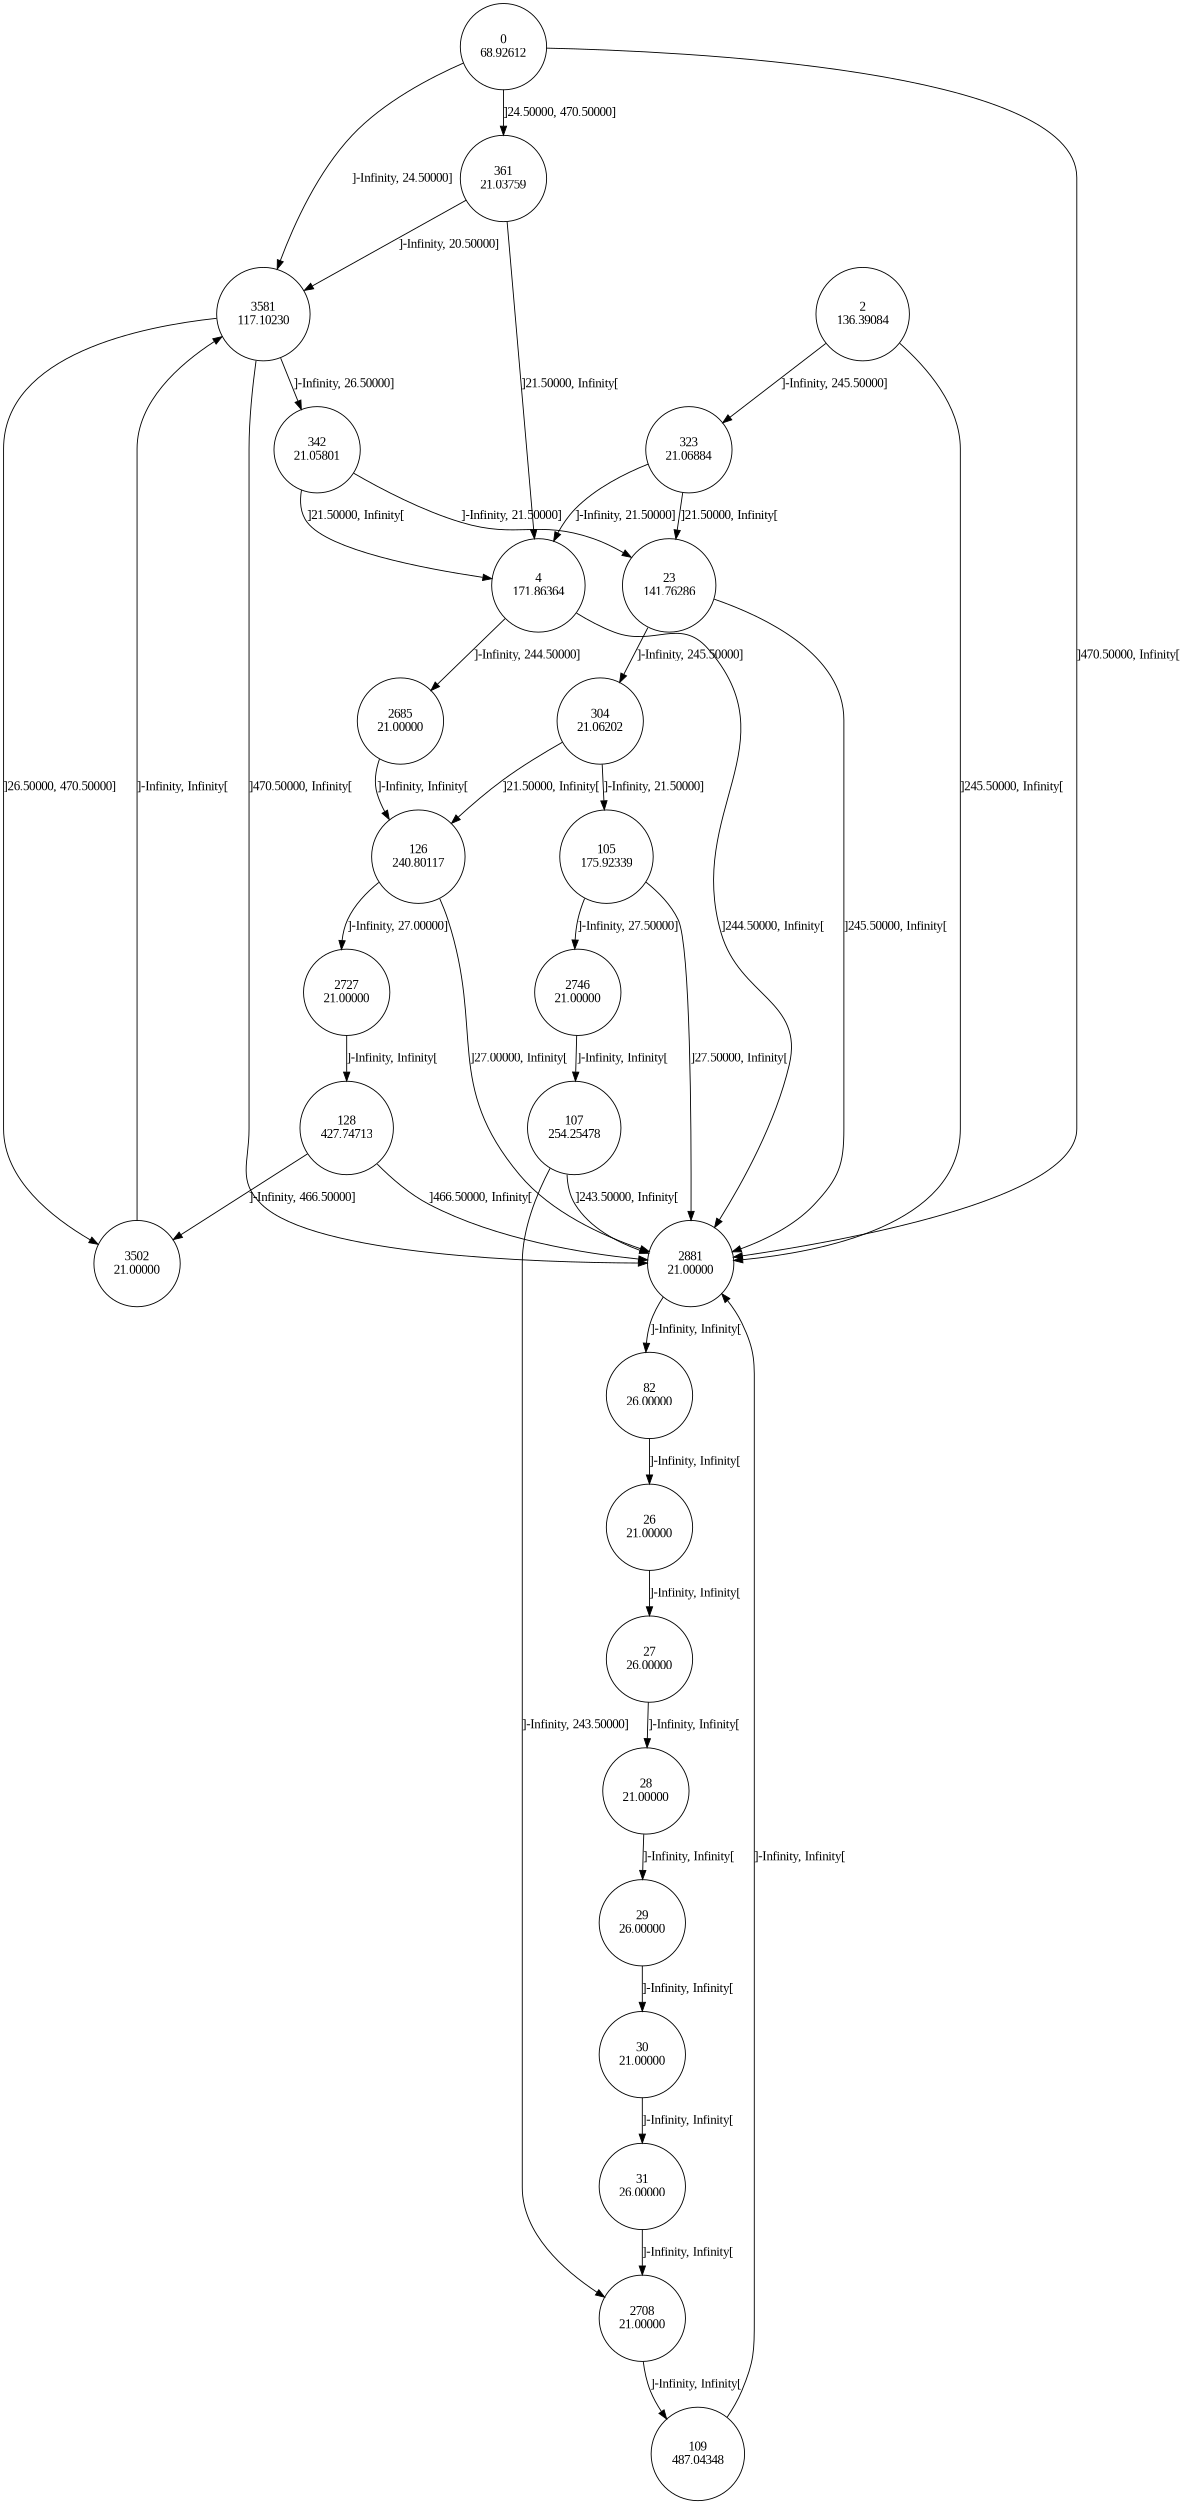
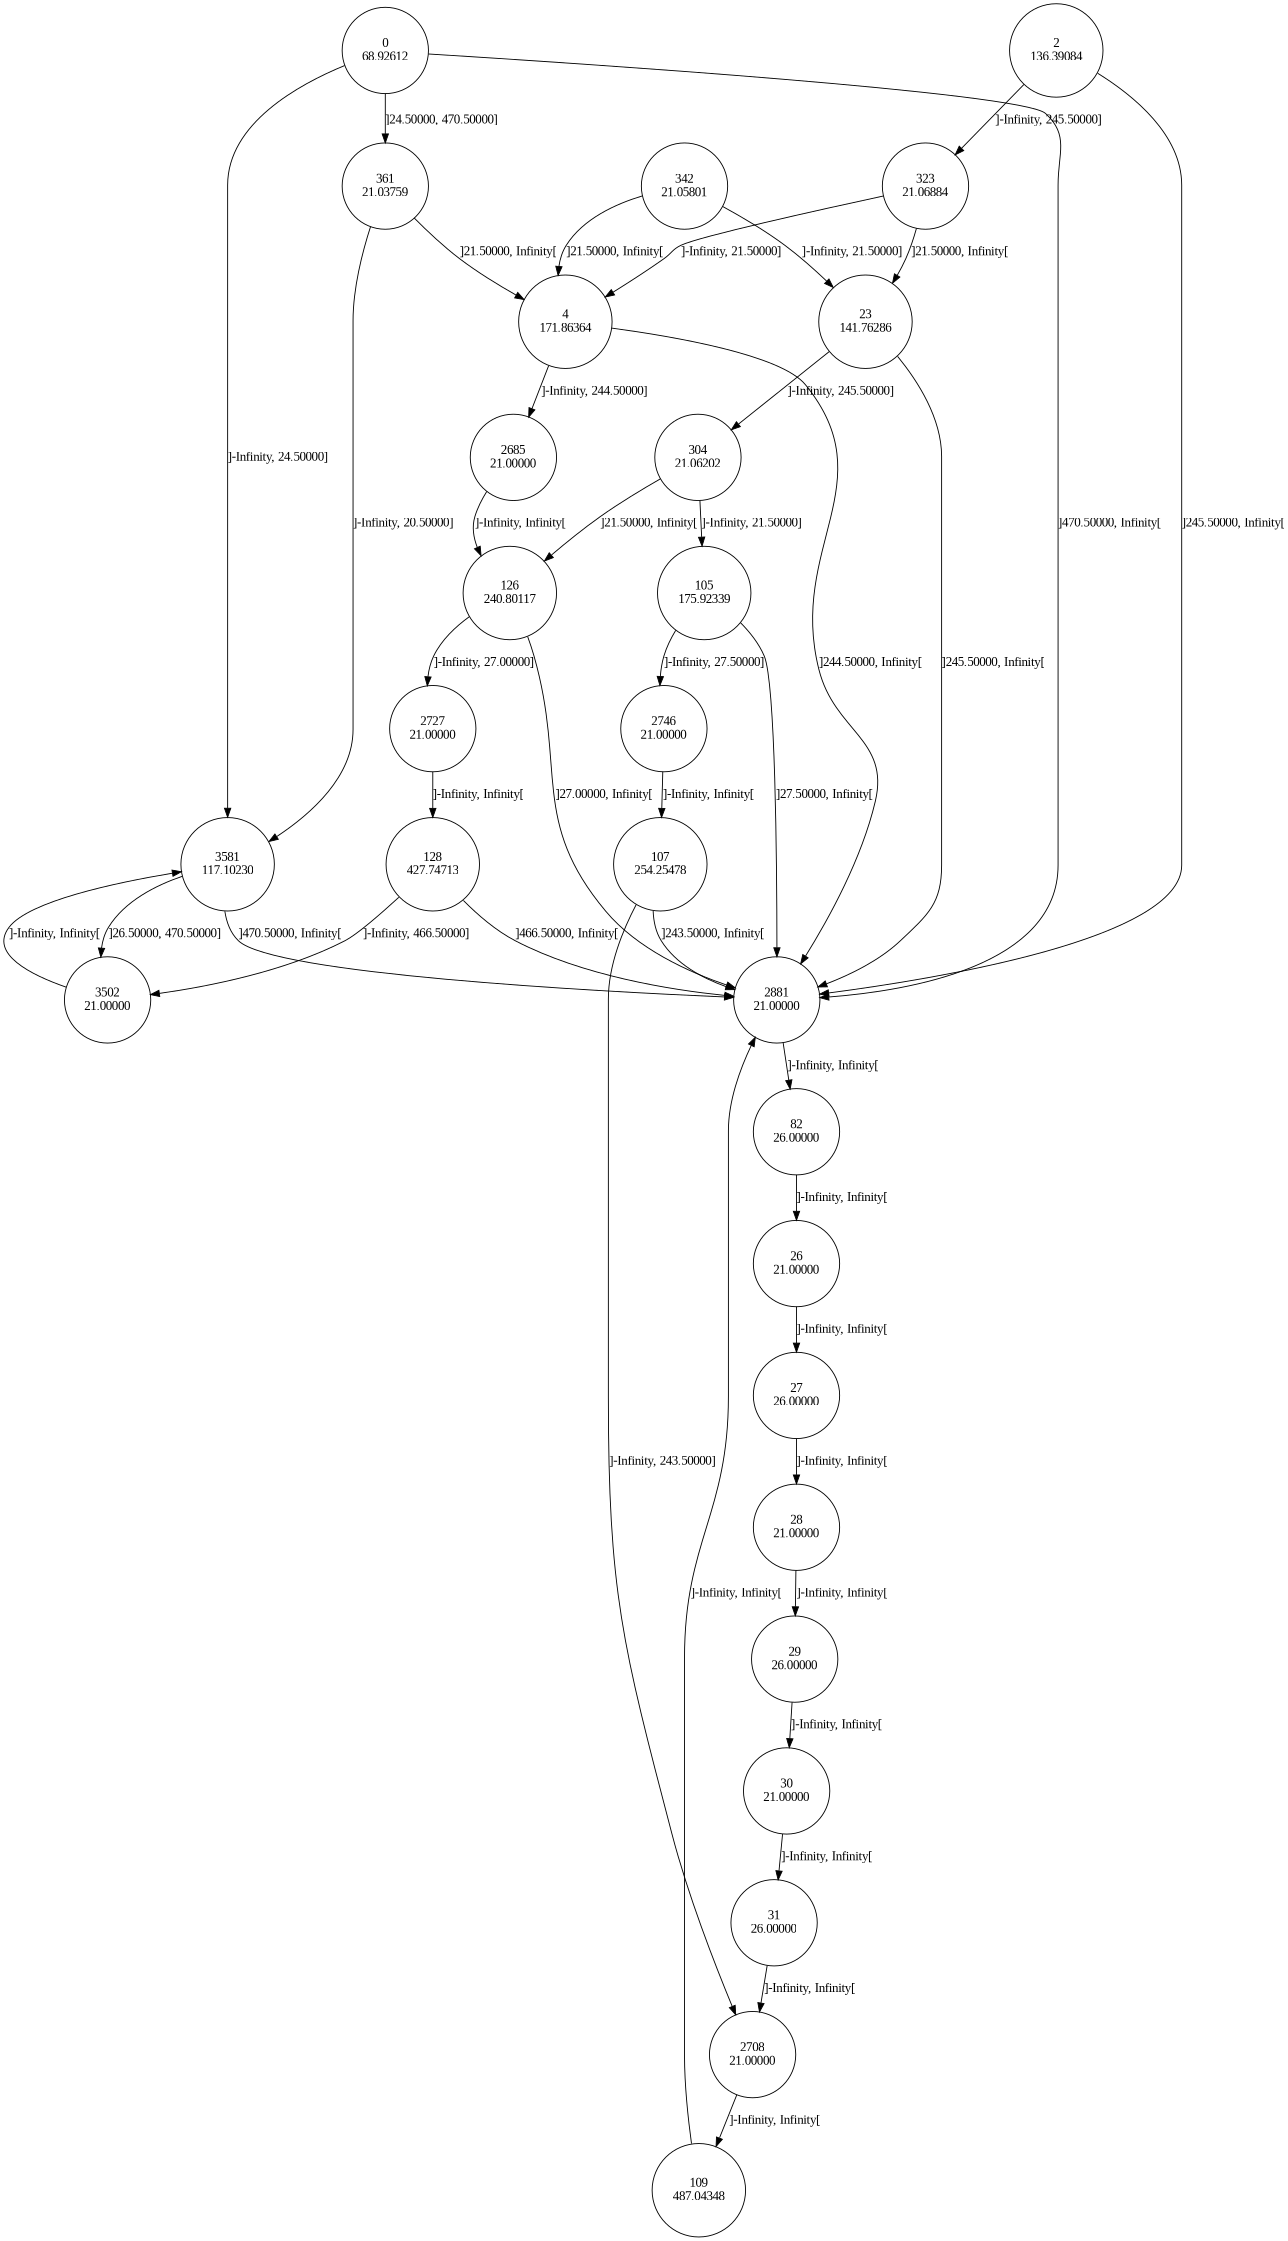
(289, 380) -> none
